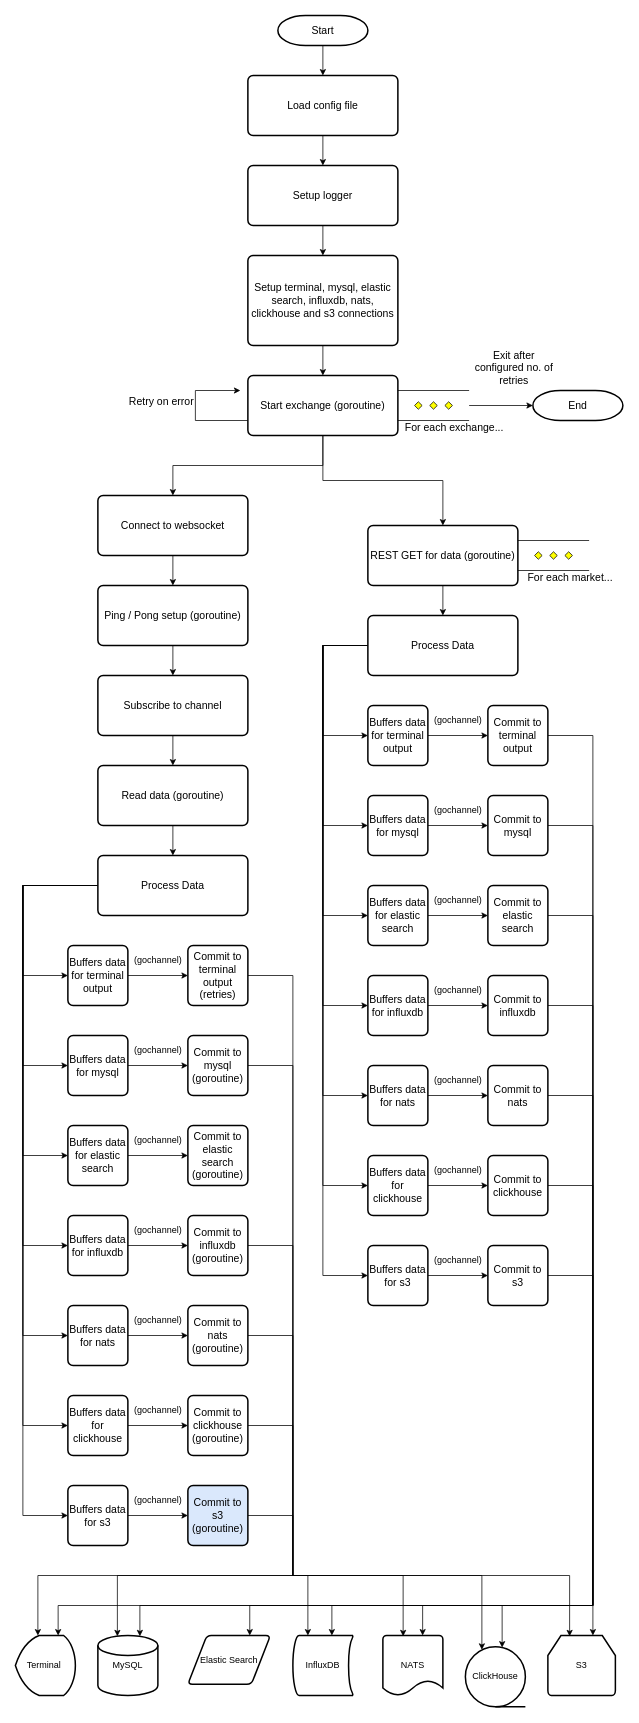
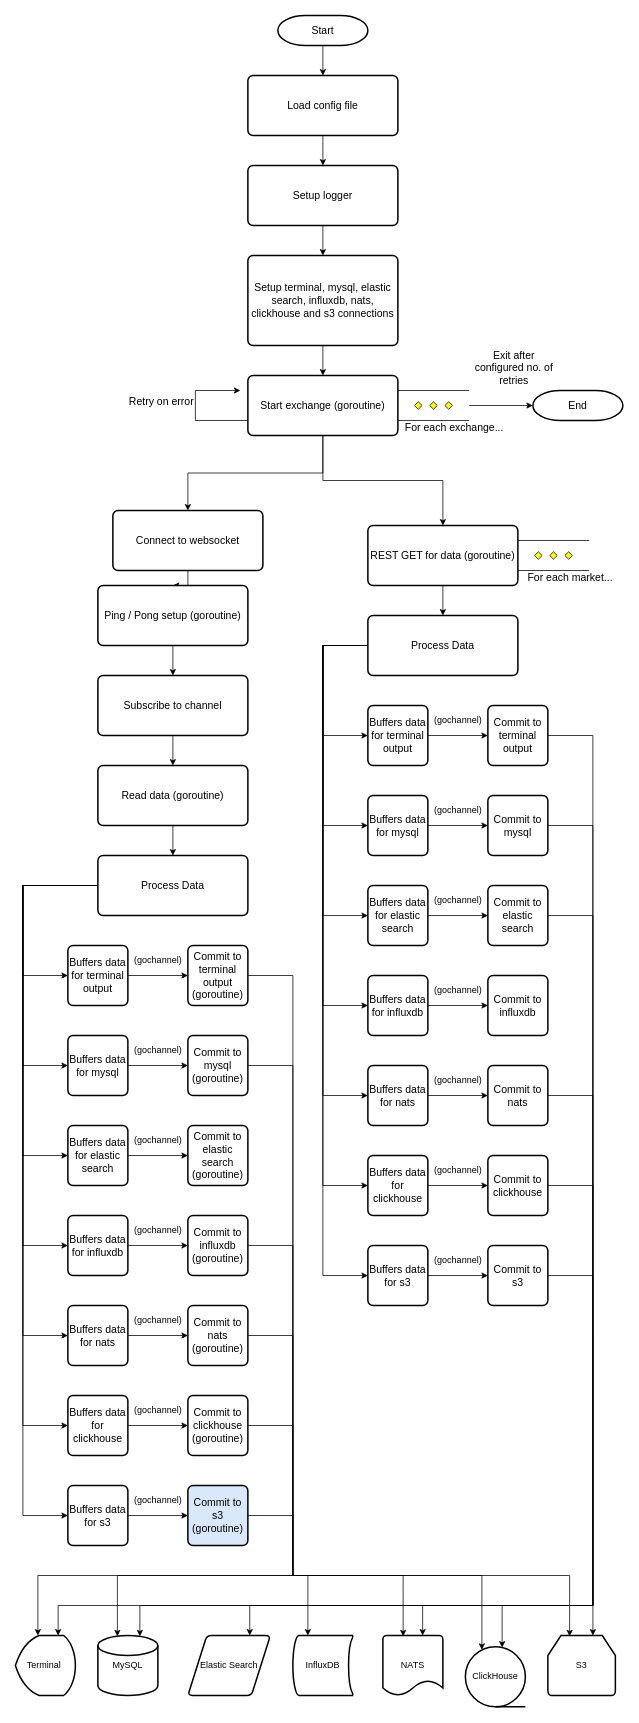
(173, 525) -> (188, 540)
(218, 975) -> (218, 975)
(569, 1005) -> none
(229, 1660) -> (229, 1665)
